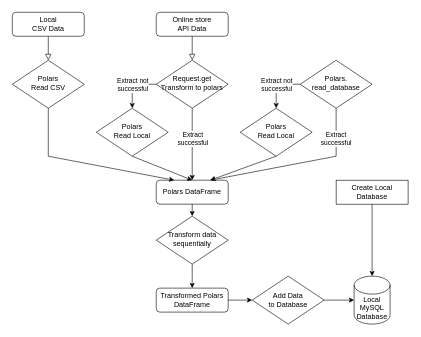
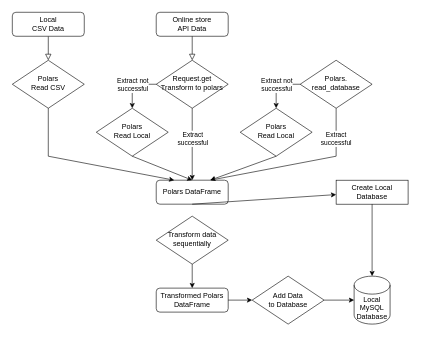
(192, 210) -> (273, 199)
